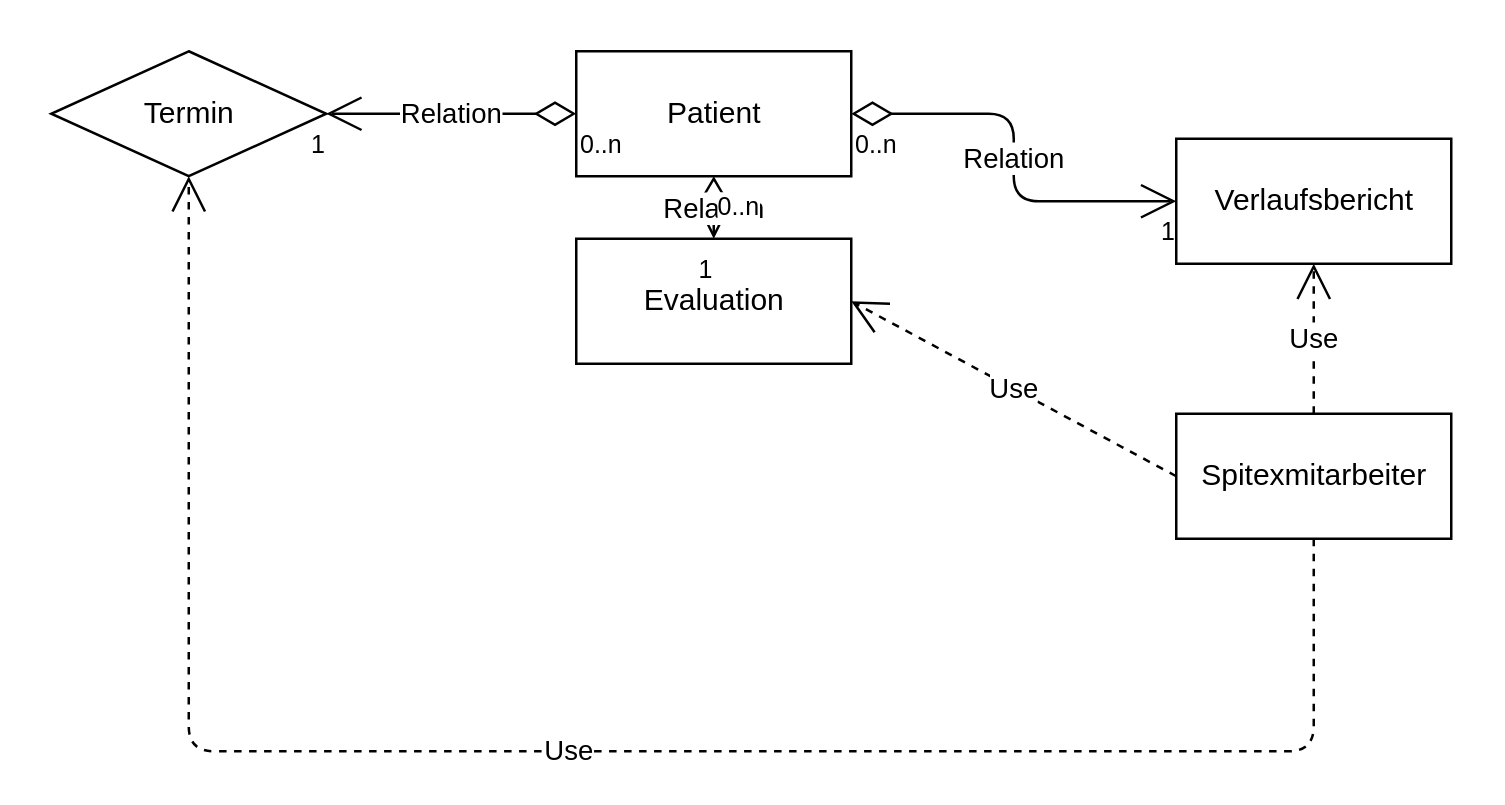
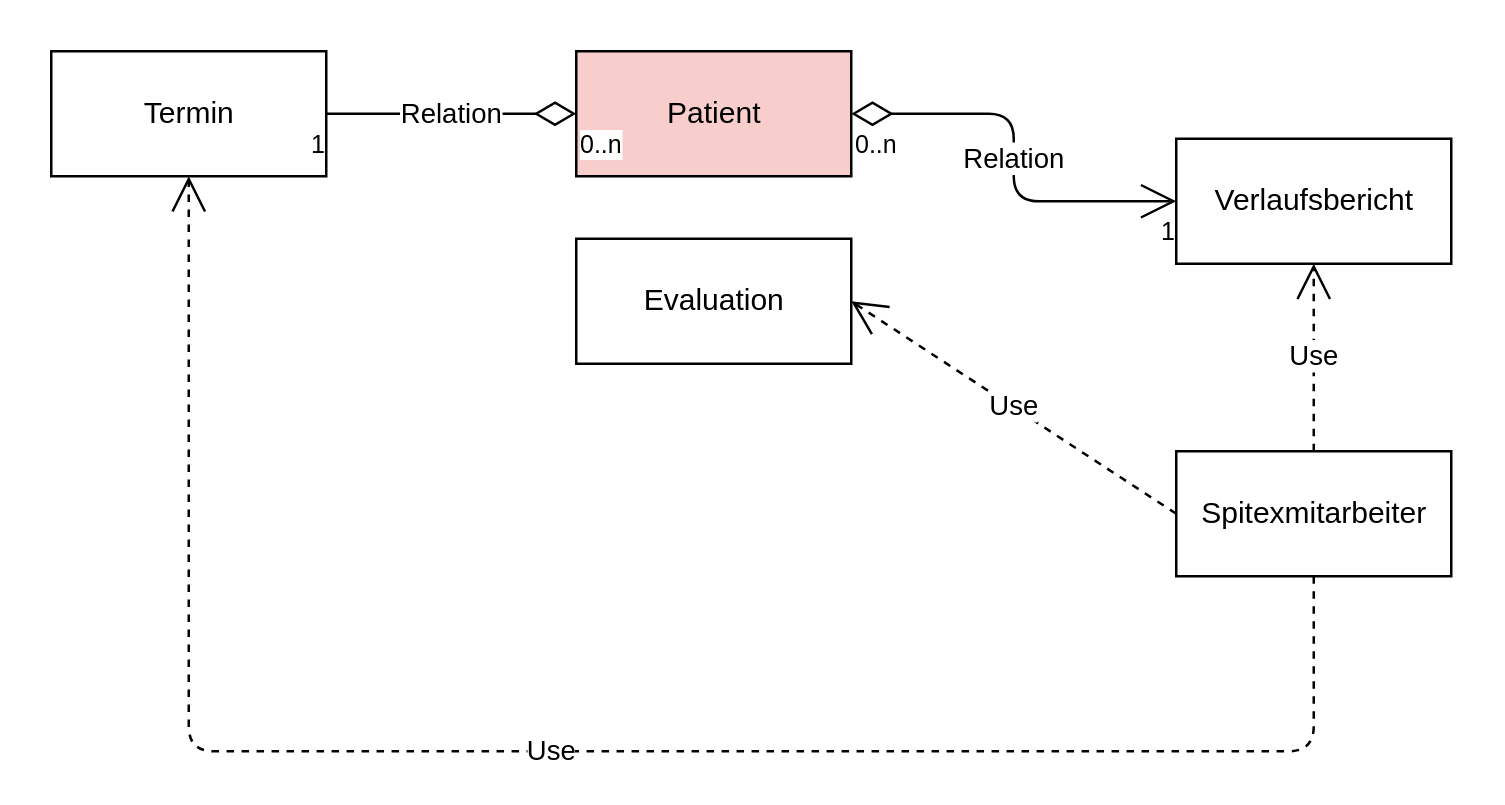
(189, 114) -> (189, 114)
(335, 114) -> (332, 114)
(714, 114) -> (714, 114)
(714, 225) -> none
(1314, 476) -> (1314, 514)
